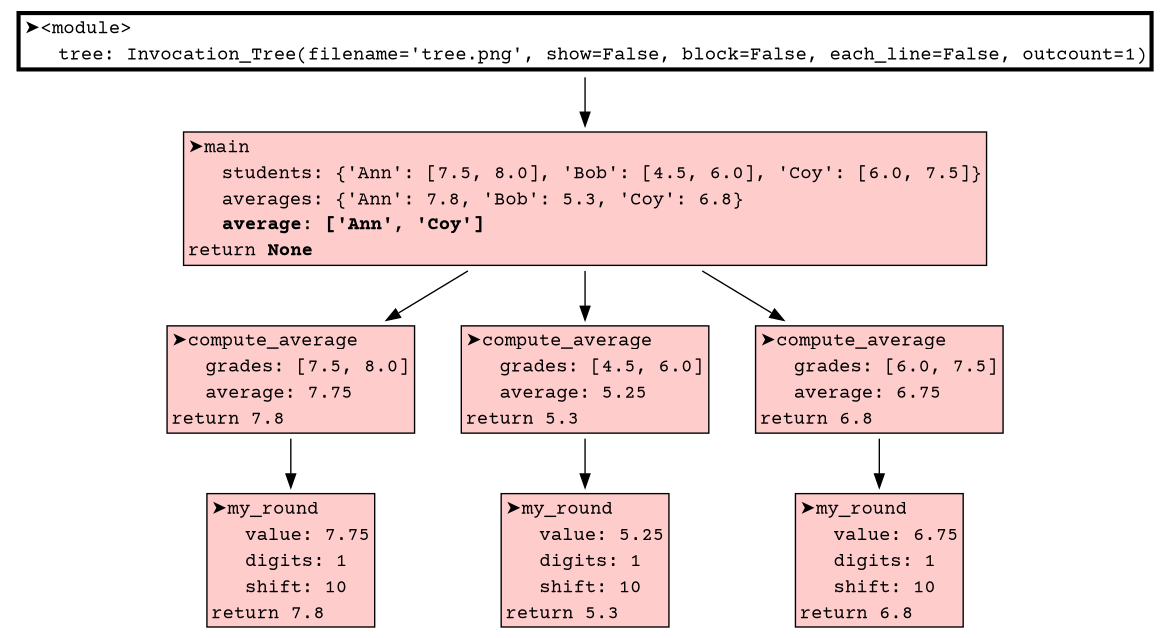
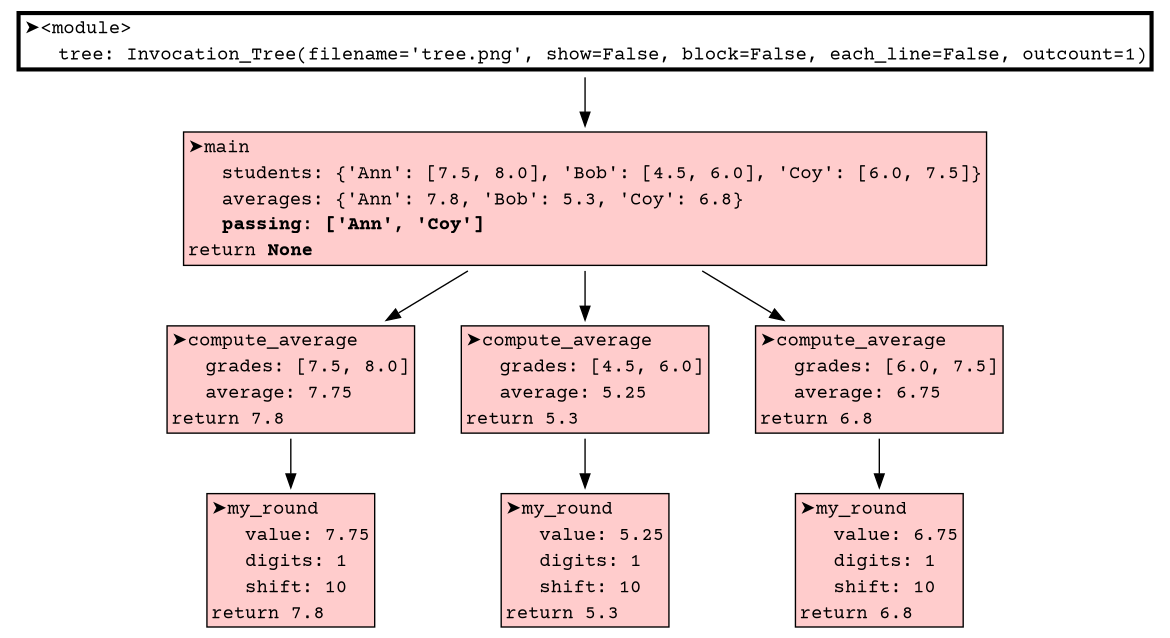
(262, 223) -> (262, 223)
